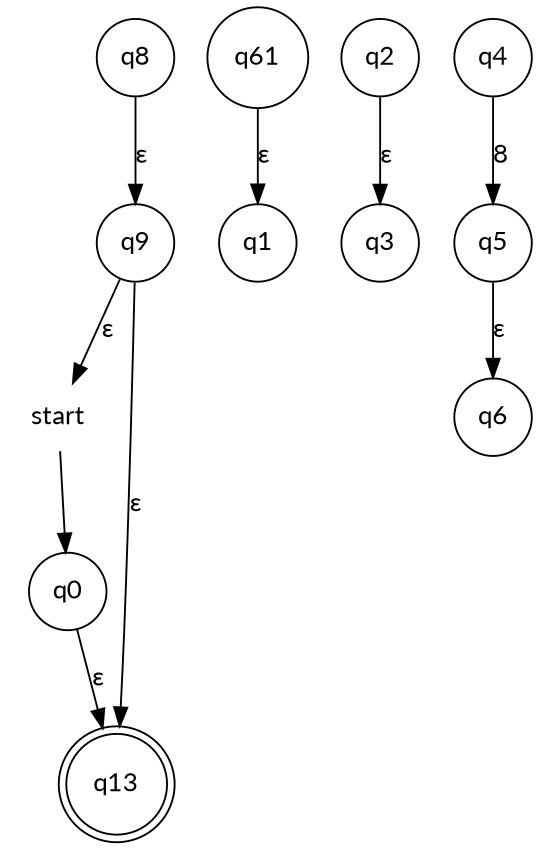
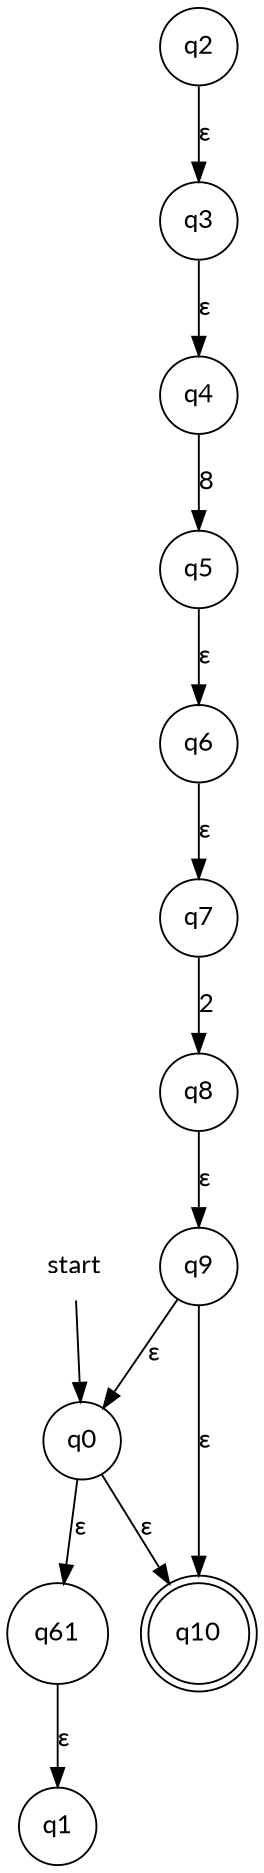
none -> (199, 299)
(100, 323) -> (146, 1346)
(117, 784) -> (199, 1634)
none -> (199, 918)
none -> (72, 1522)
